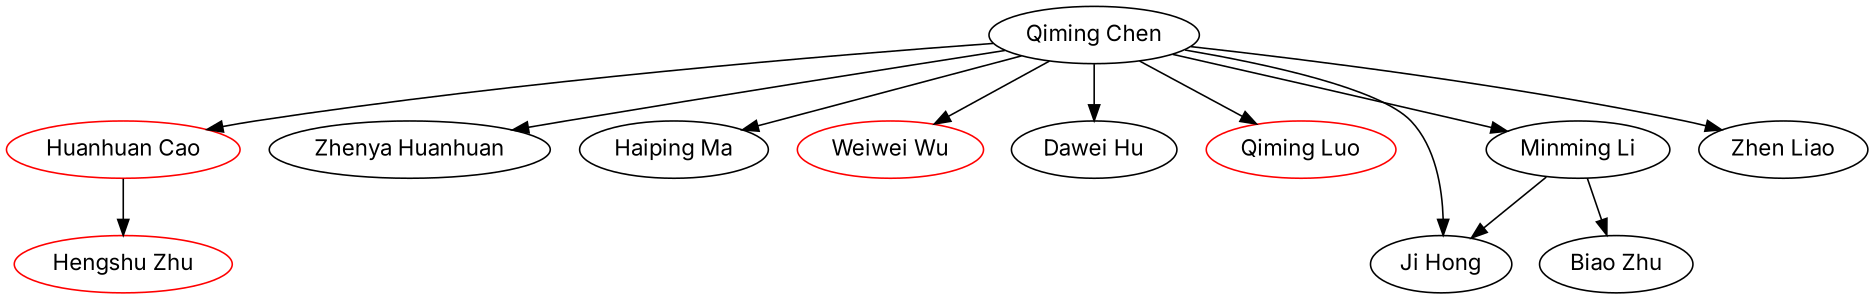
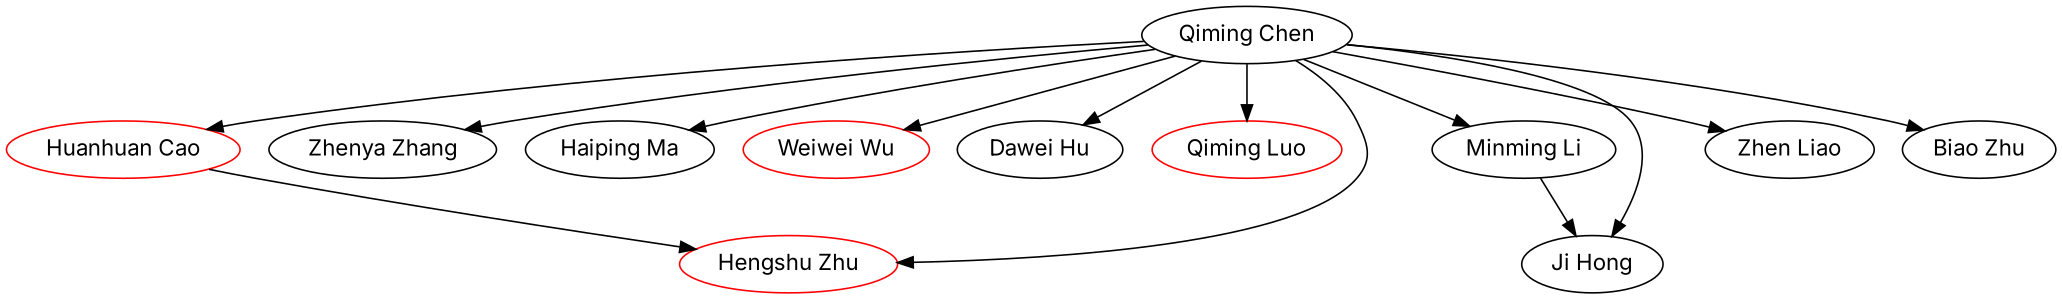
(410, 150) -> (383, 150)
(1594, 199) -> (1628, 77)
none -> (1215, 235)
